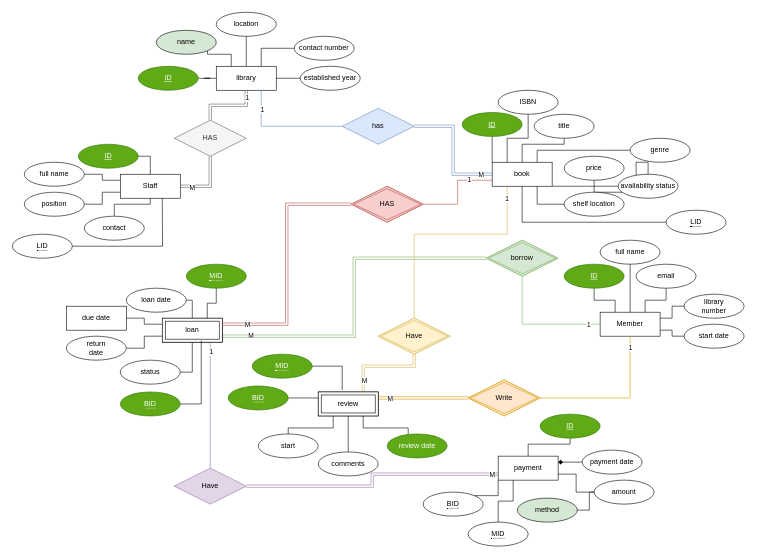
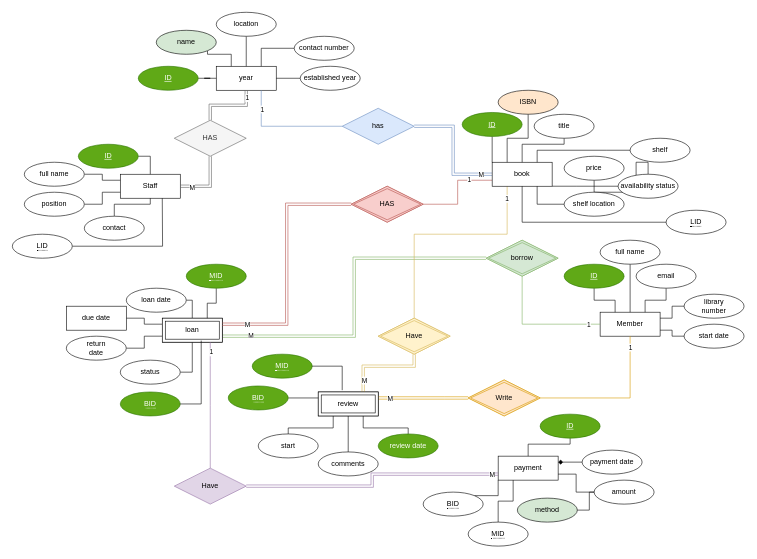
(246, 78) -> (246, 78)
(528, 102) -> (528, 102)
(660, 150) -> (660, 150)
(417, 446) -> (408, 446)
